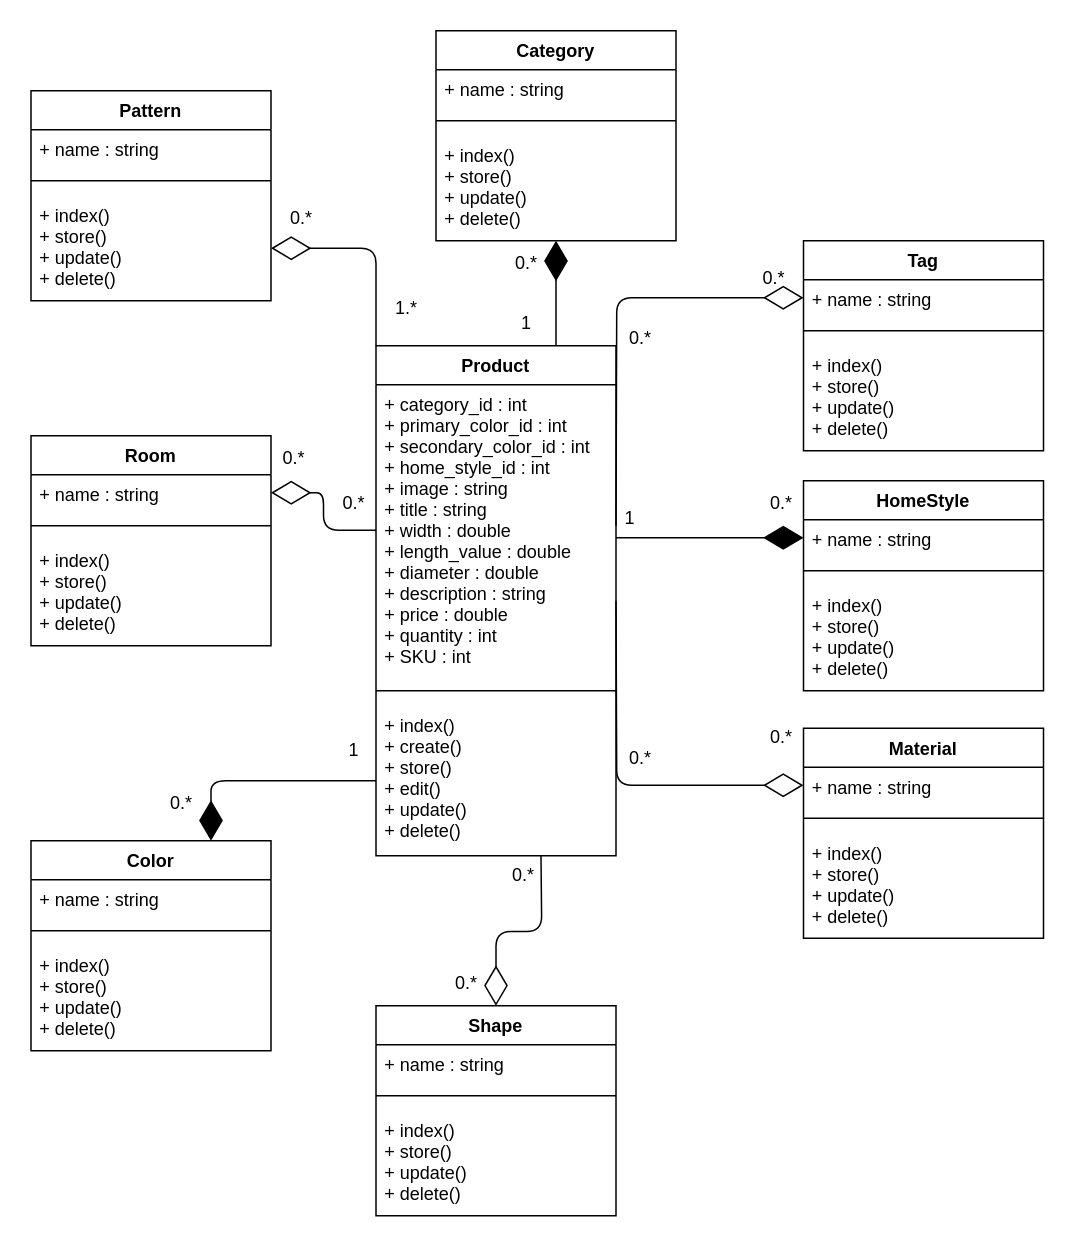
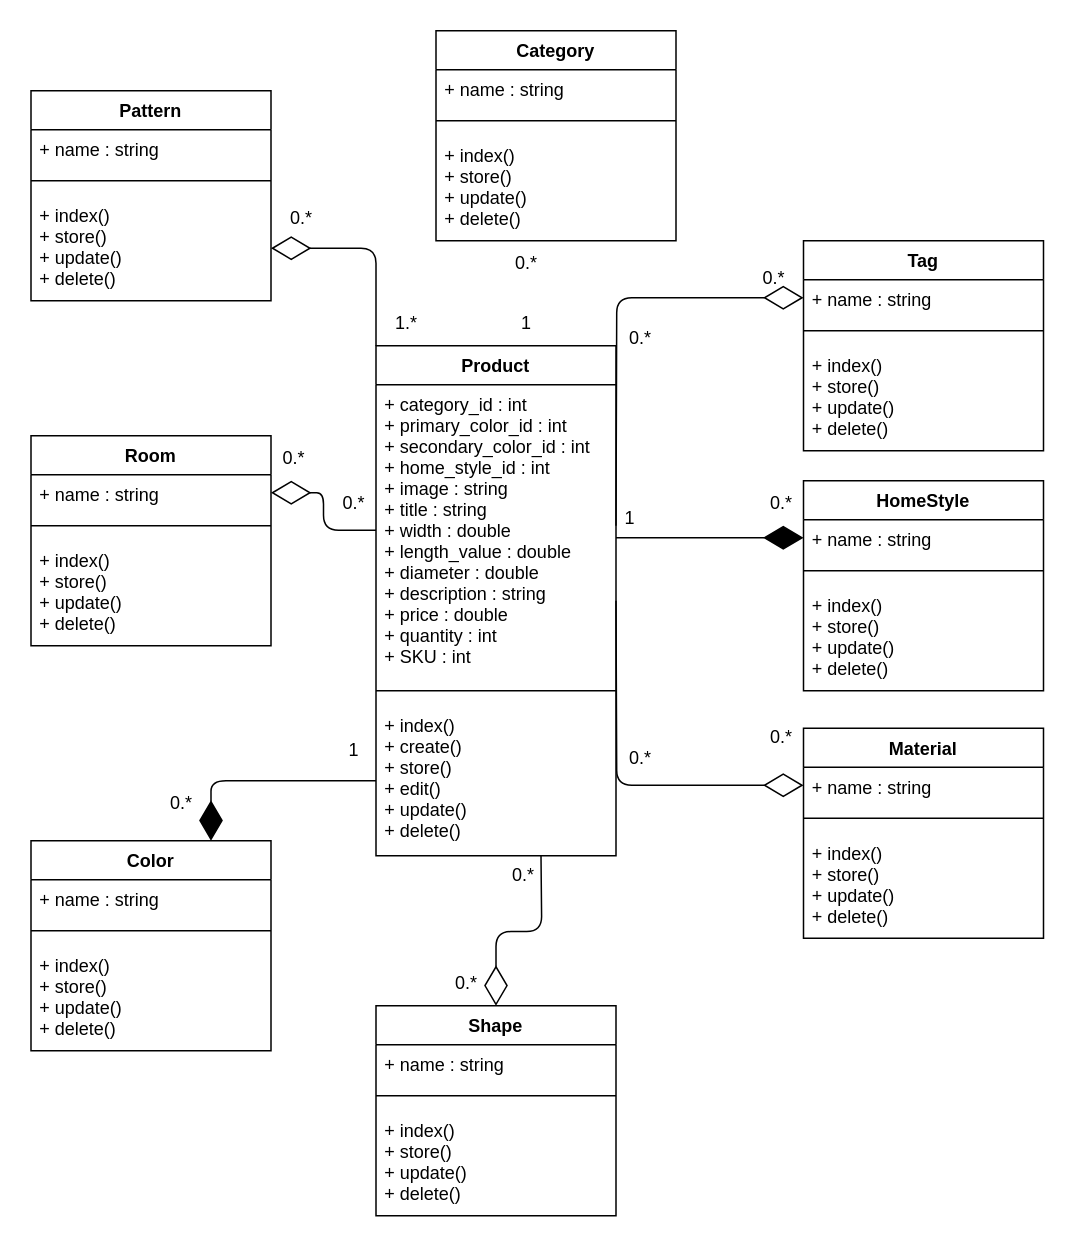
(406, 308) -> (406, 323)
(556, 313) -> none
